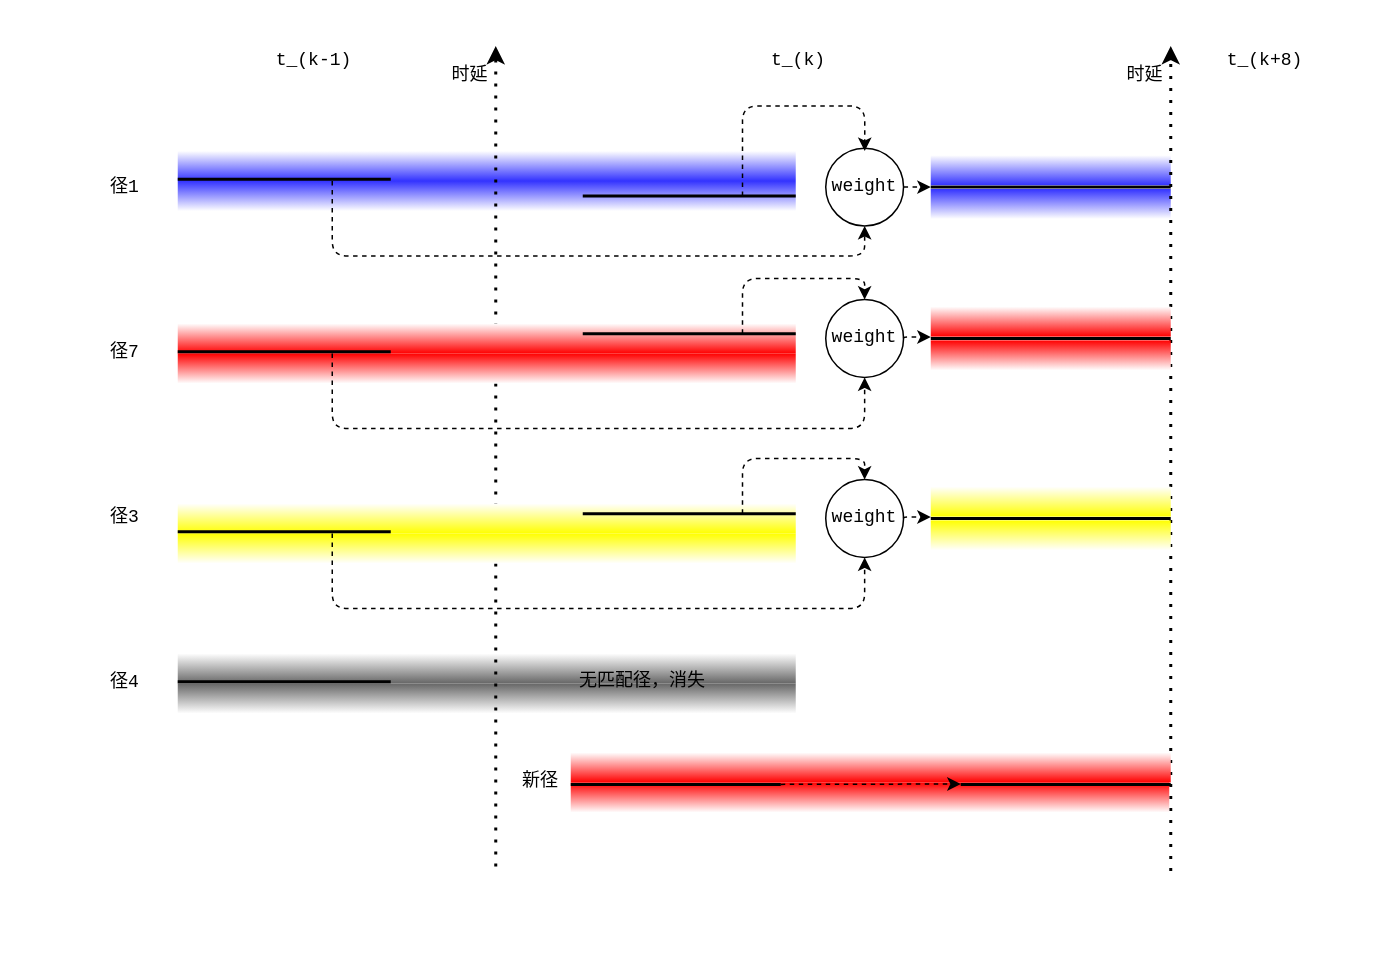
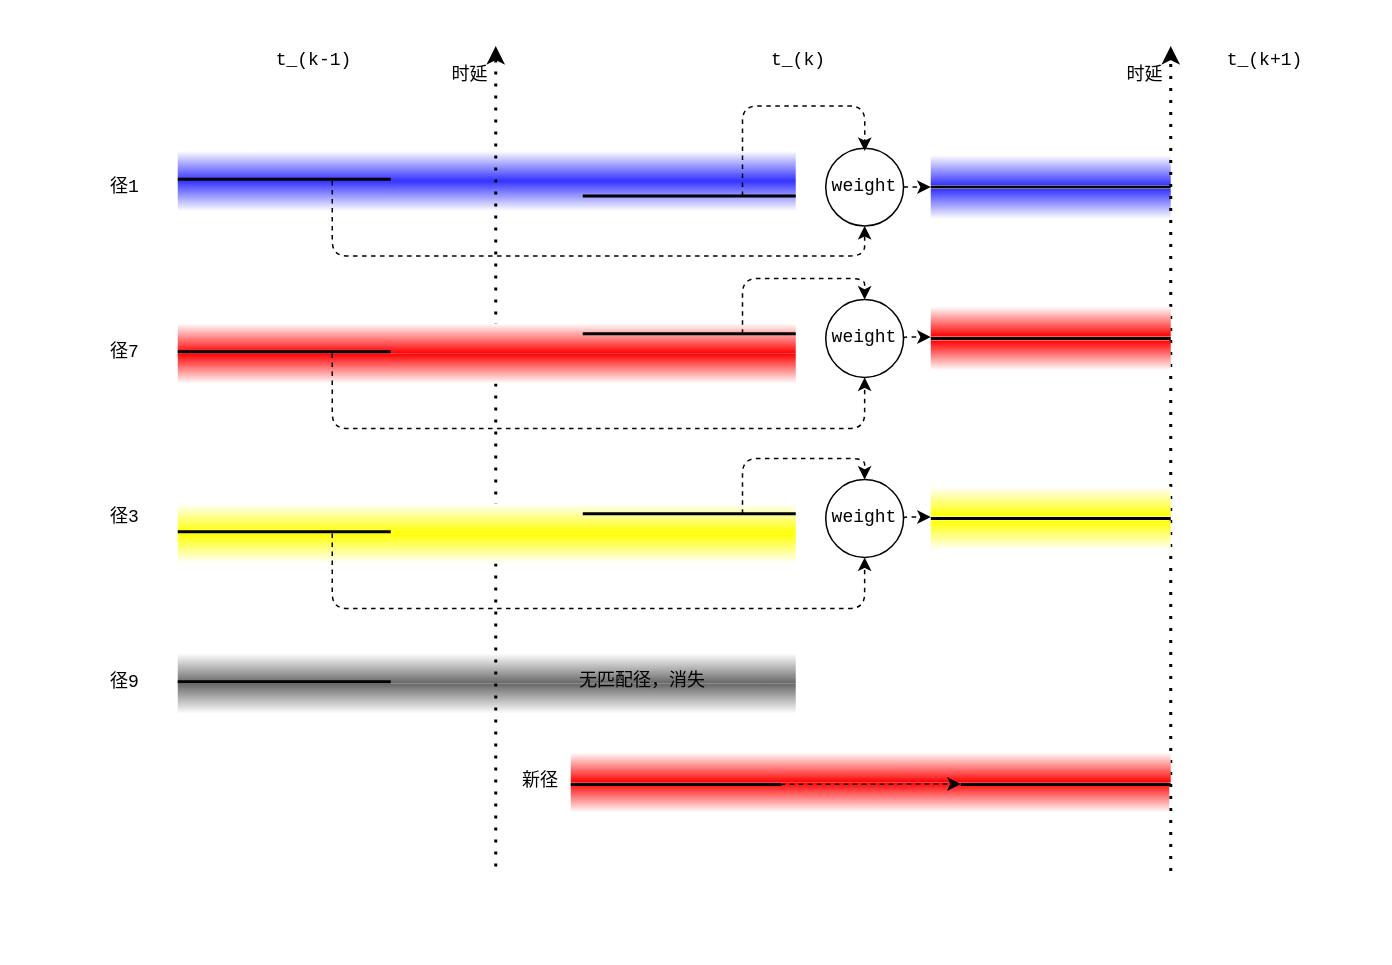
(1265, 61) -> (1265, 61)
(125, 683) -> (125, 683)
